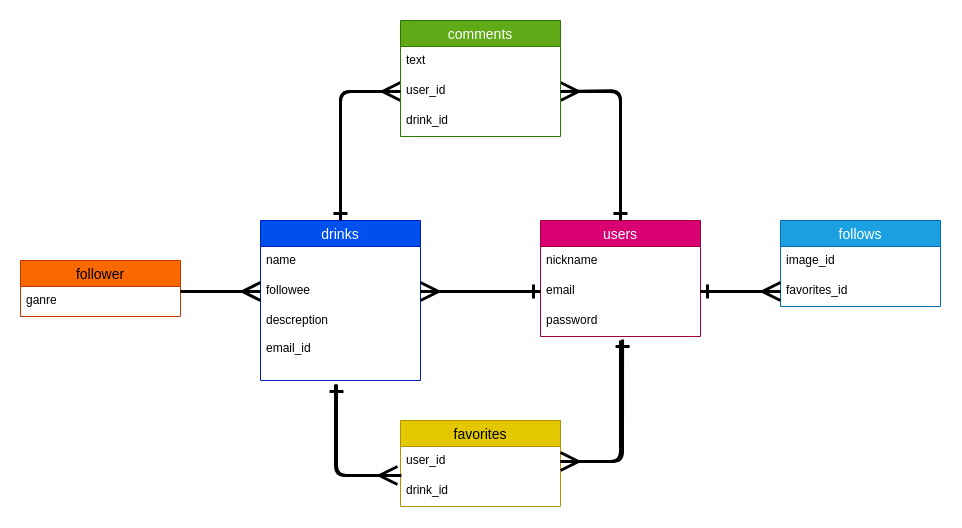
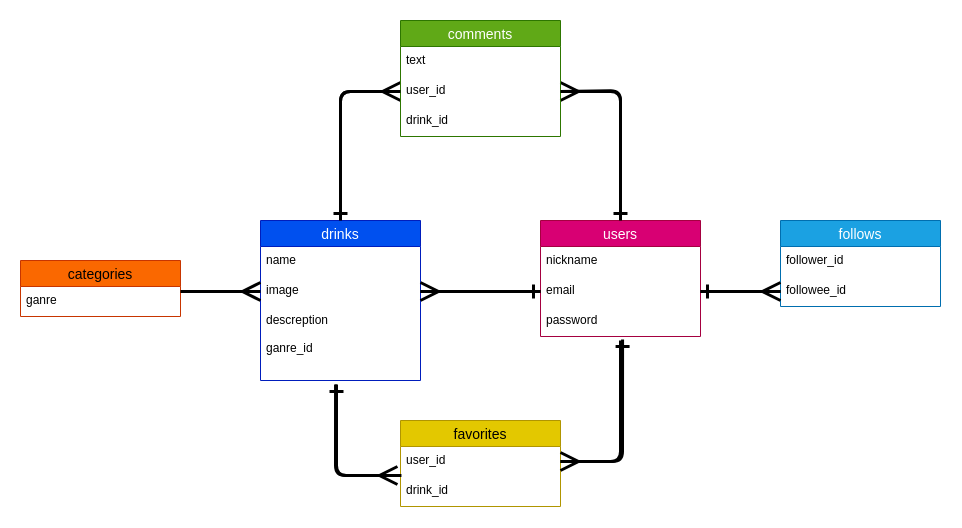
(810, 260) -> (818, 260)
(100, 274) -> (100, 274)
(290, 290) -> (281, 290)
(823, 290) -> (818, 290)
(301, 320) -> (301, 320)
